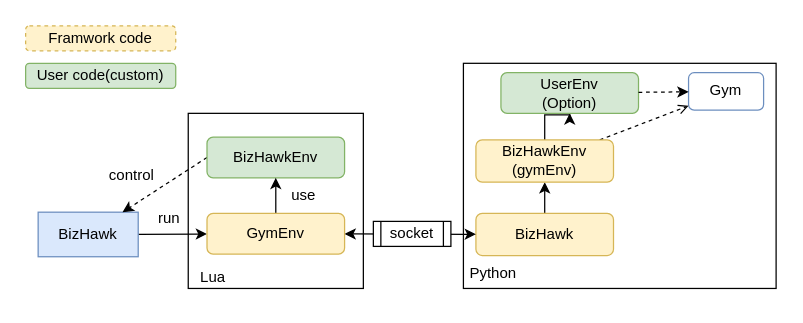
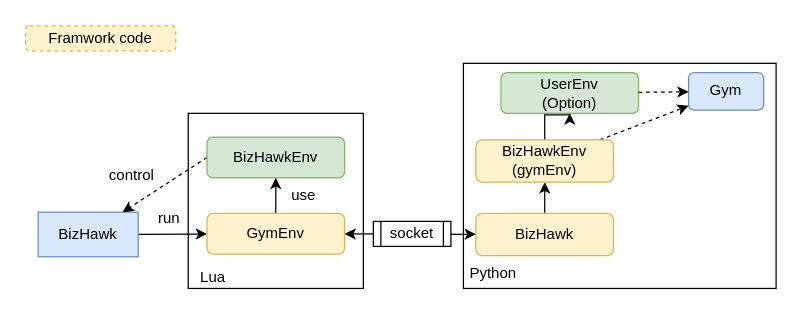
(101, 76) -> none
(726, 91) -> (726, 91)
(681, 108) -> (679, 109)
